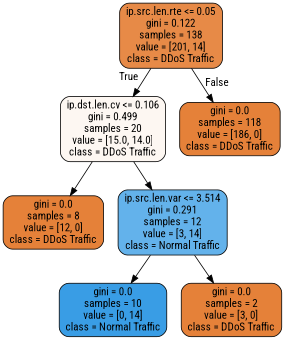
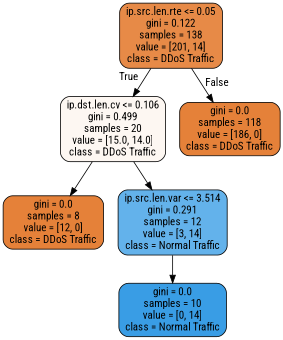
(231, 310) -> none
